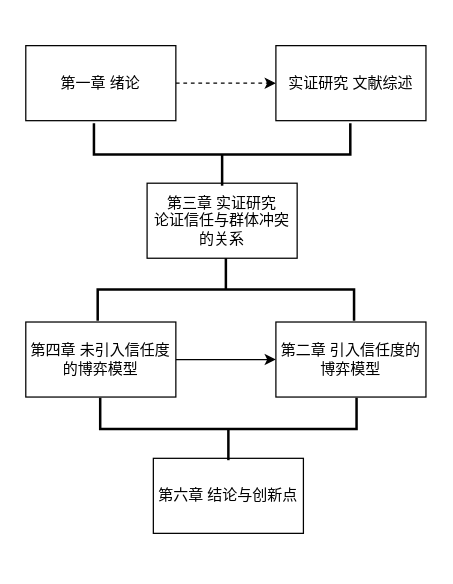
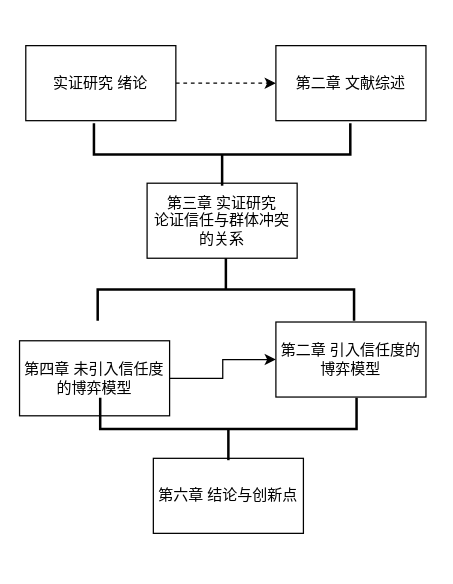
(101, 83) -> (101, 83)
(351, 83) -> (351, 83)
(101, 359) -> (94, 378)
